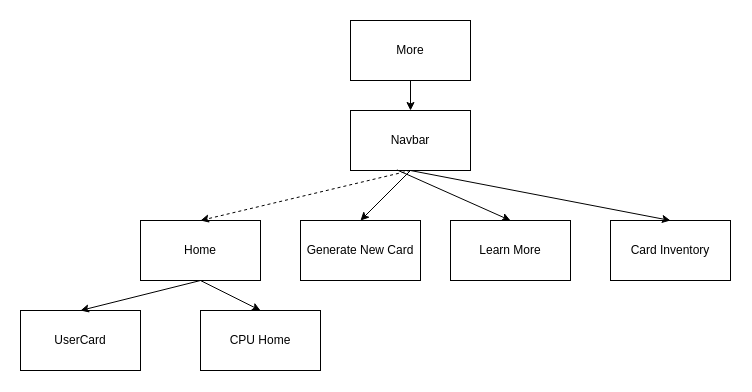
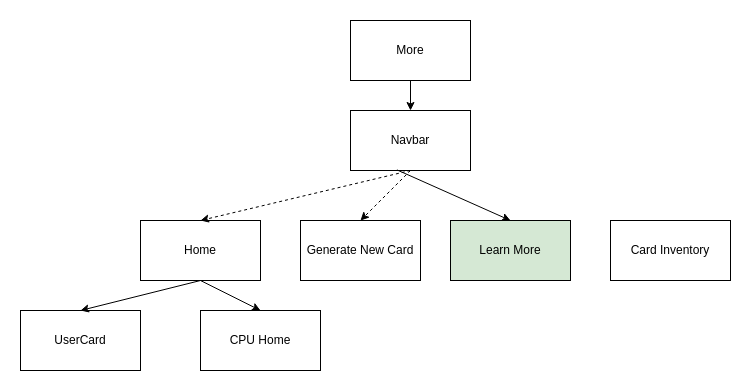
(388, 193) -> (388, 193)
(538, 195) -> none
(511, 251) -> (511, 251)
